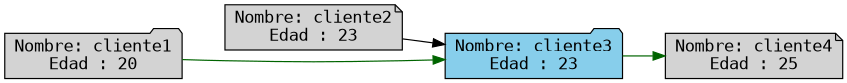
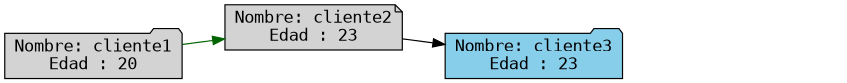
(754, 56) -> none
(308, 62) -> (198, 42)
